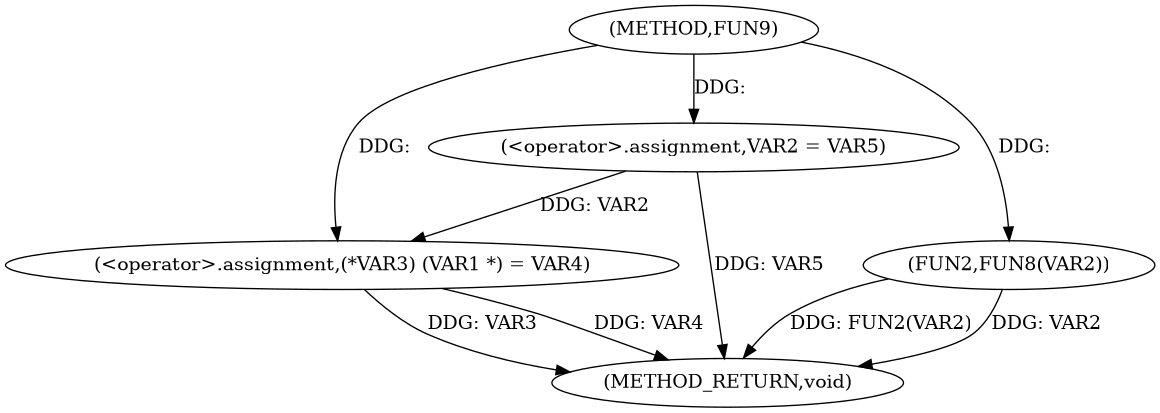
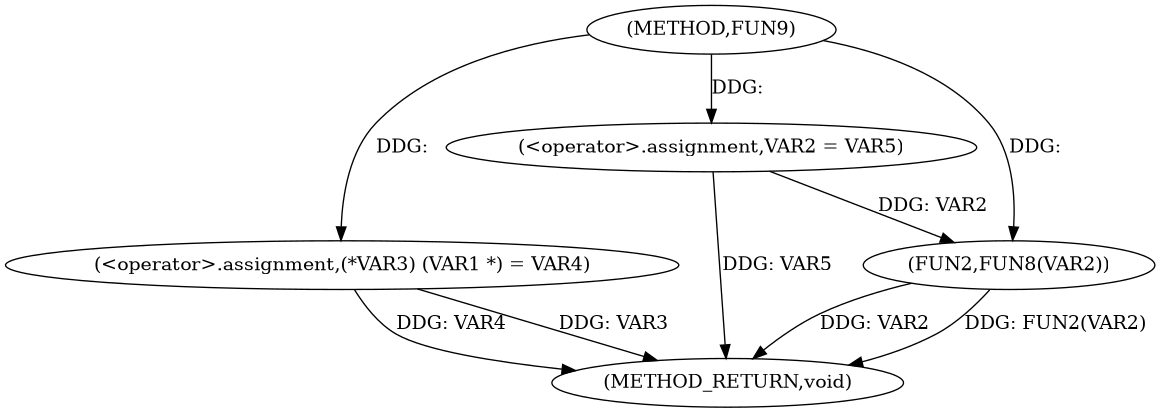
(525, 204) -> (855, 204)
